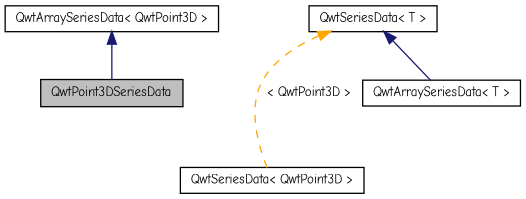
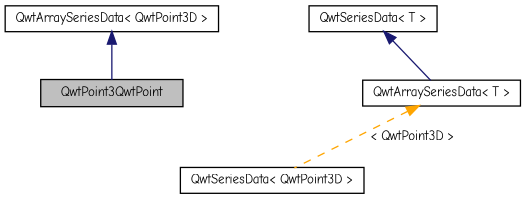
(259, 88) -> (351, 140)
(112, 93) -> (112, 93)
